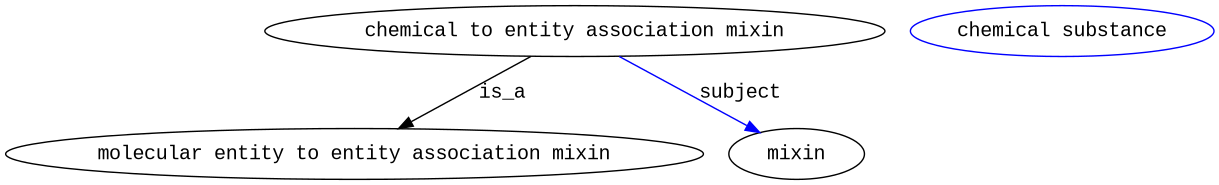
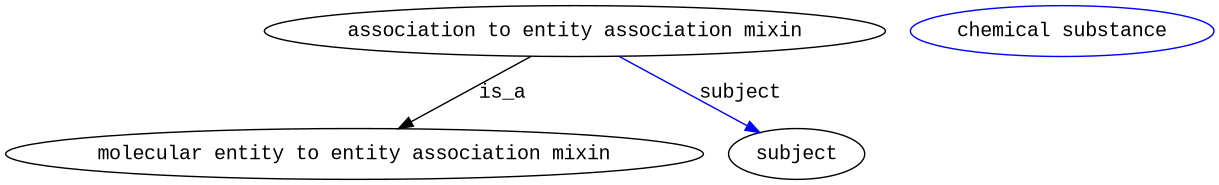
(575, 31) -> (575, 31)
(797, 154) -> (797, 154)
